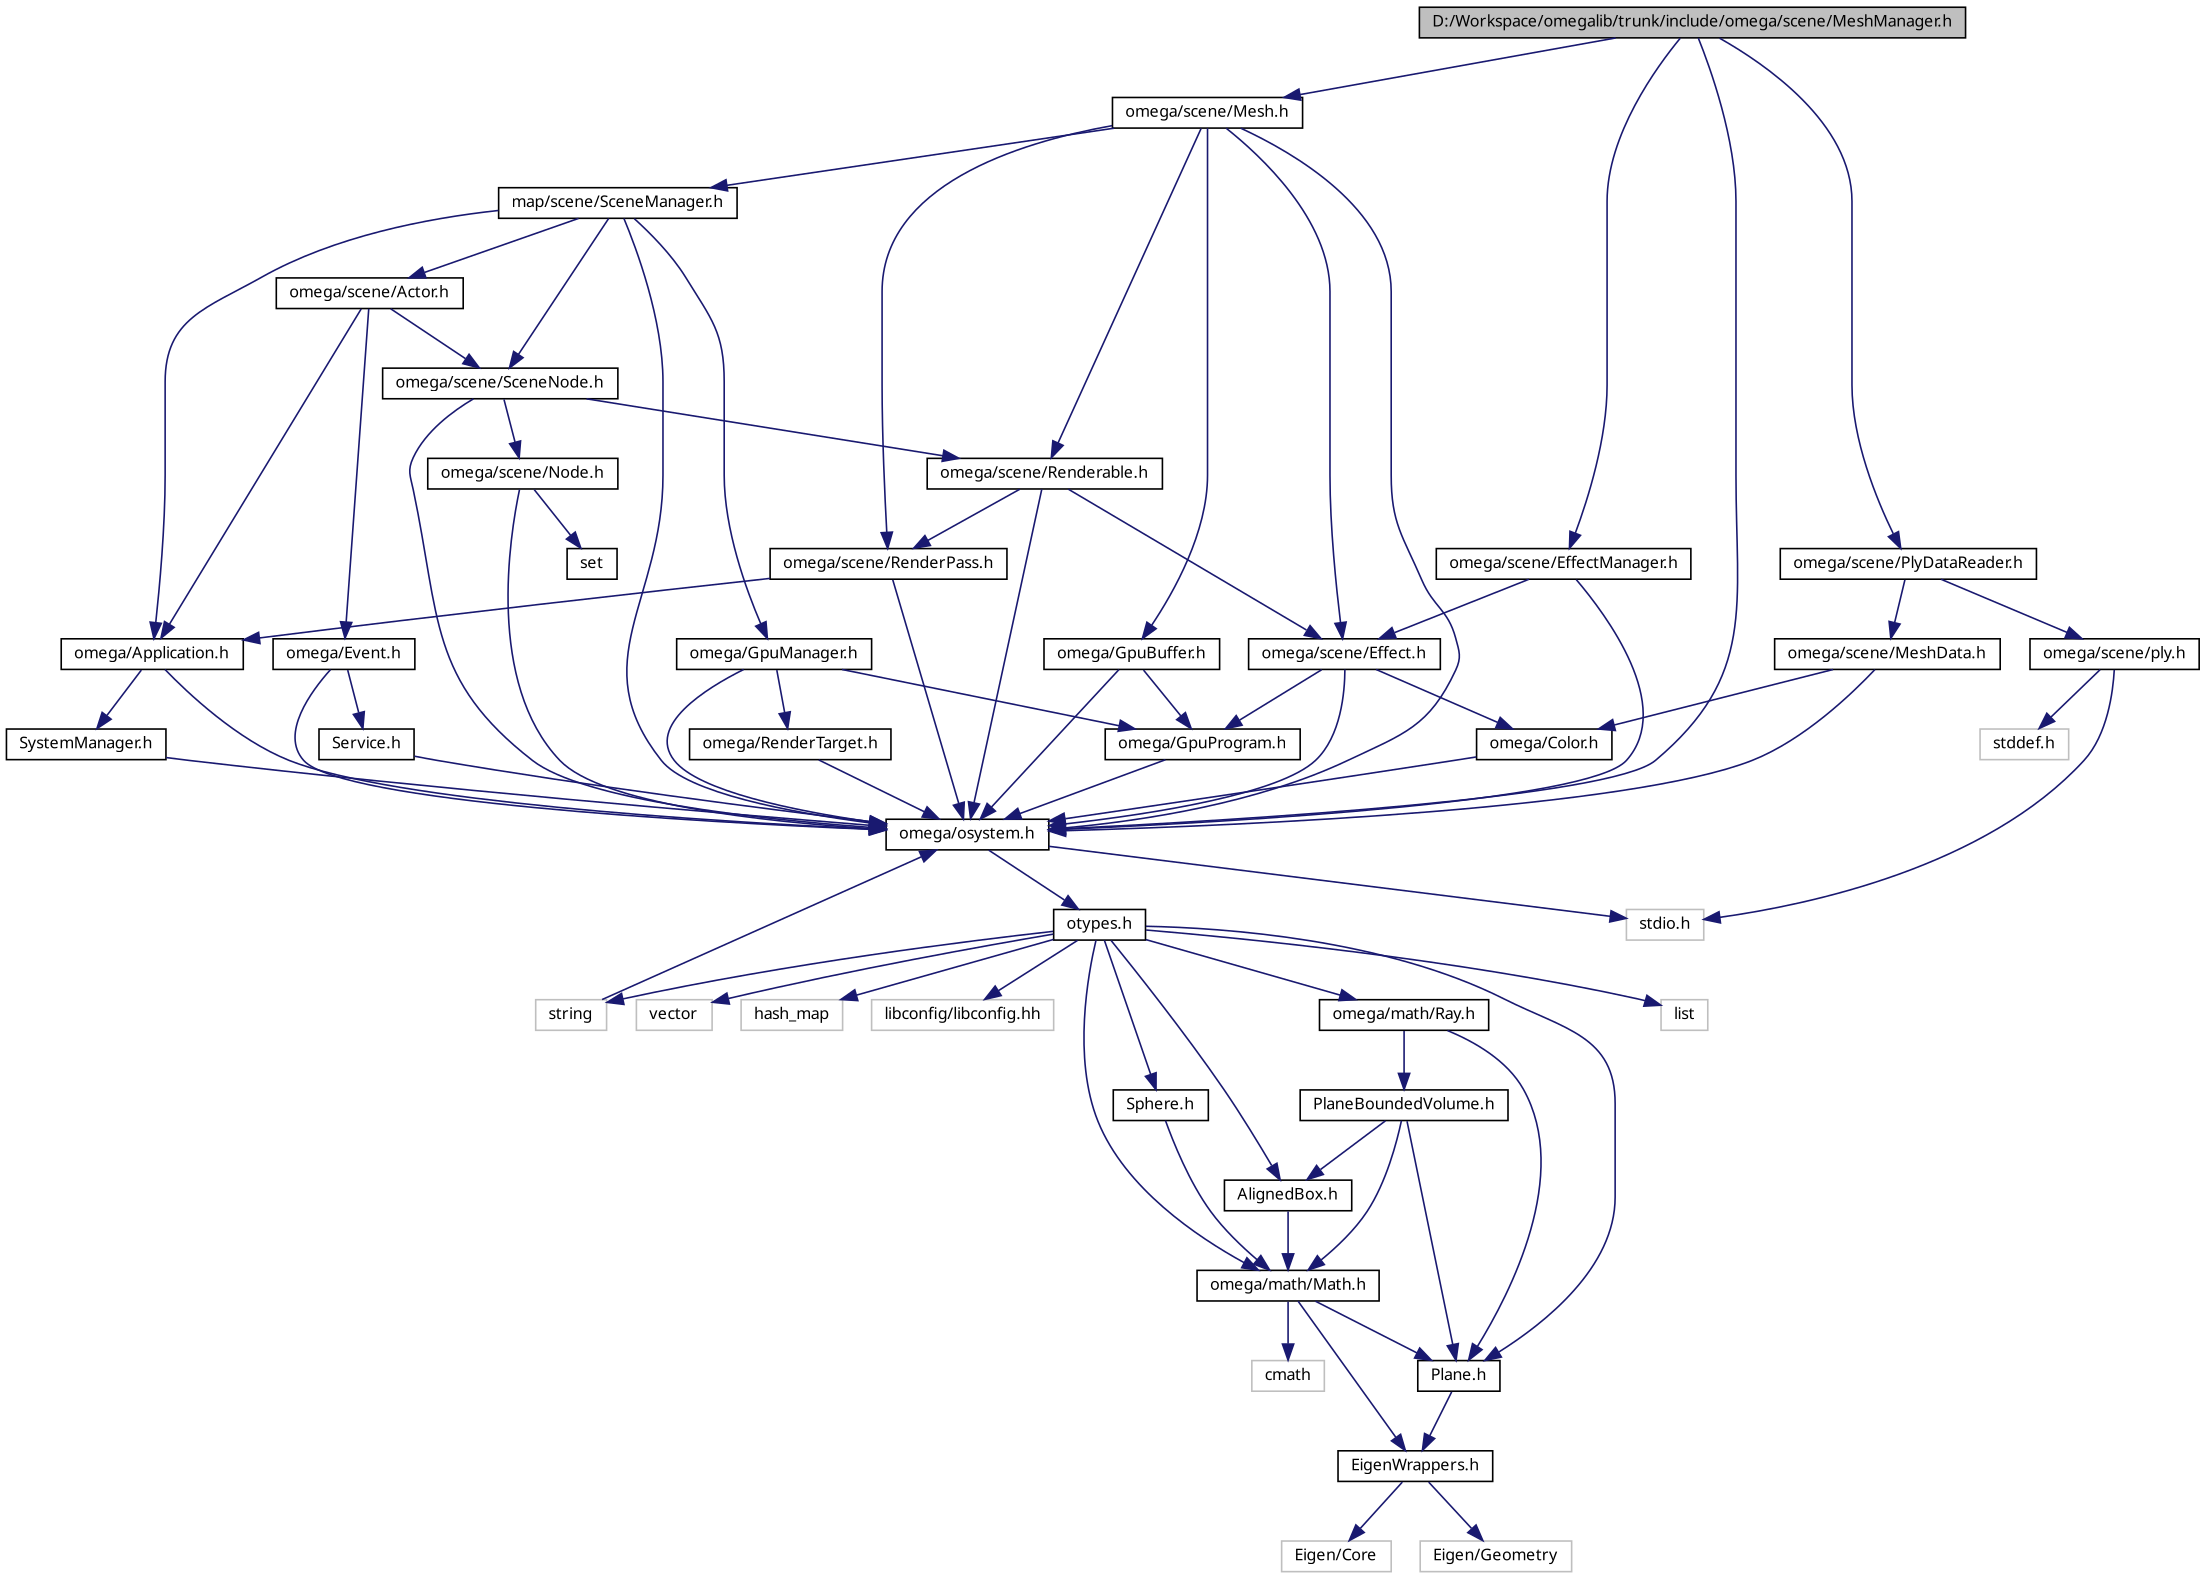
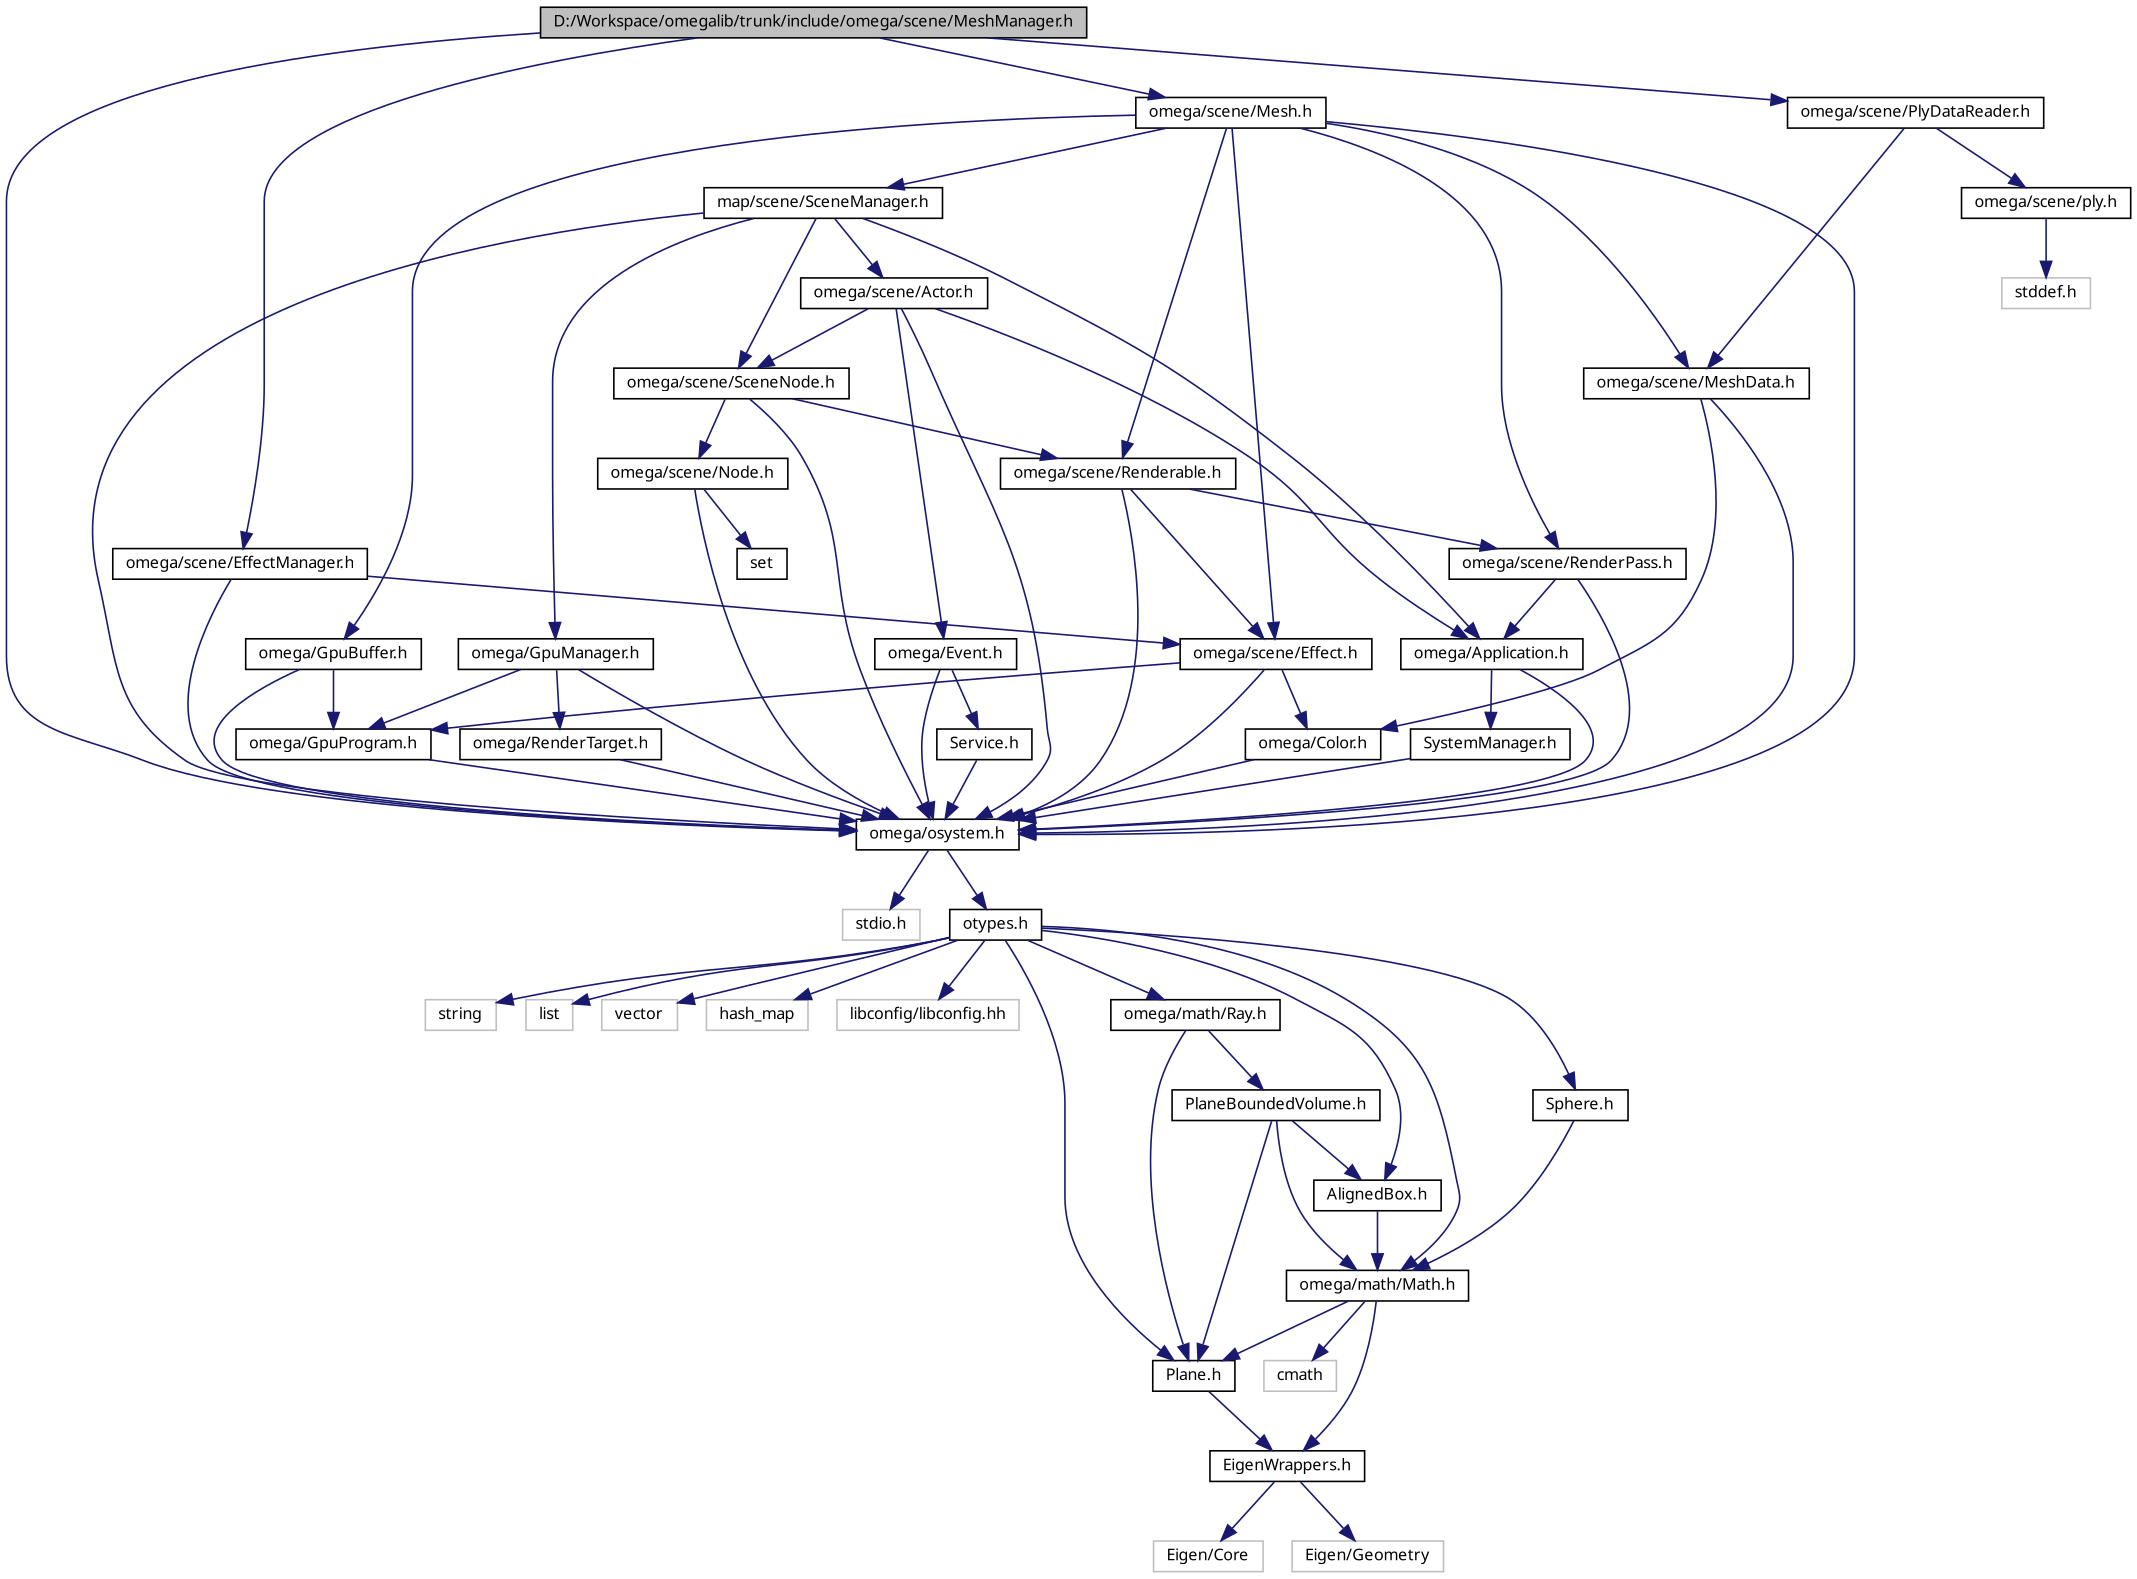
none -> (1533, 193)
(1960, 848) -> none
(762, 928) -> (1015, 563)
